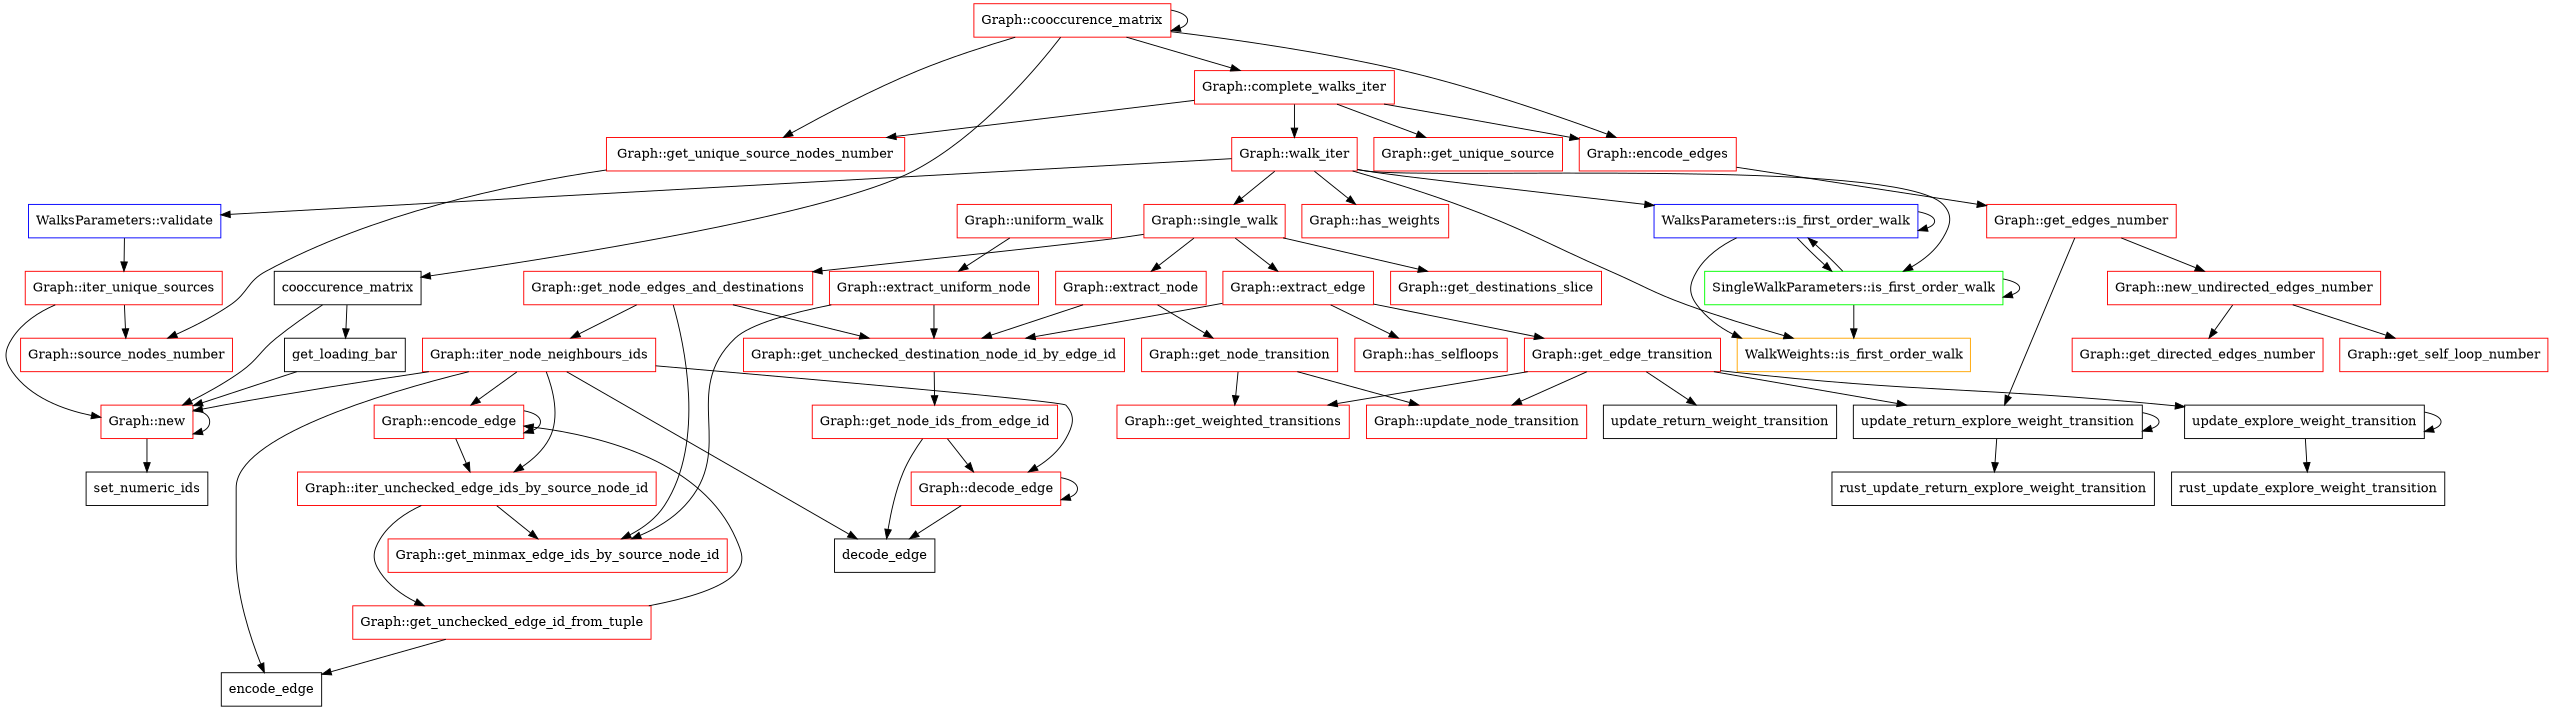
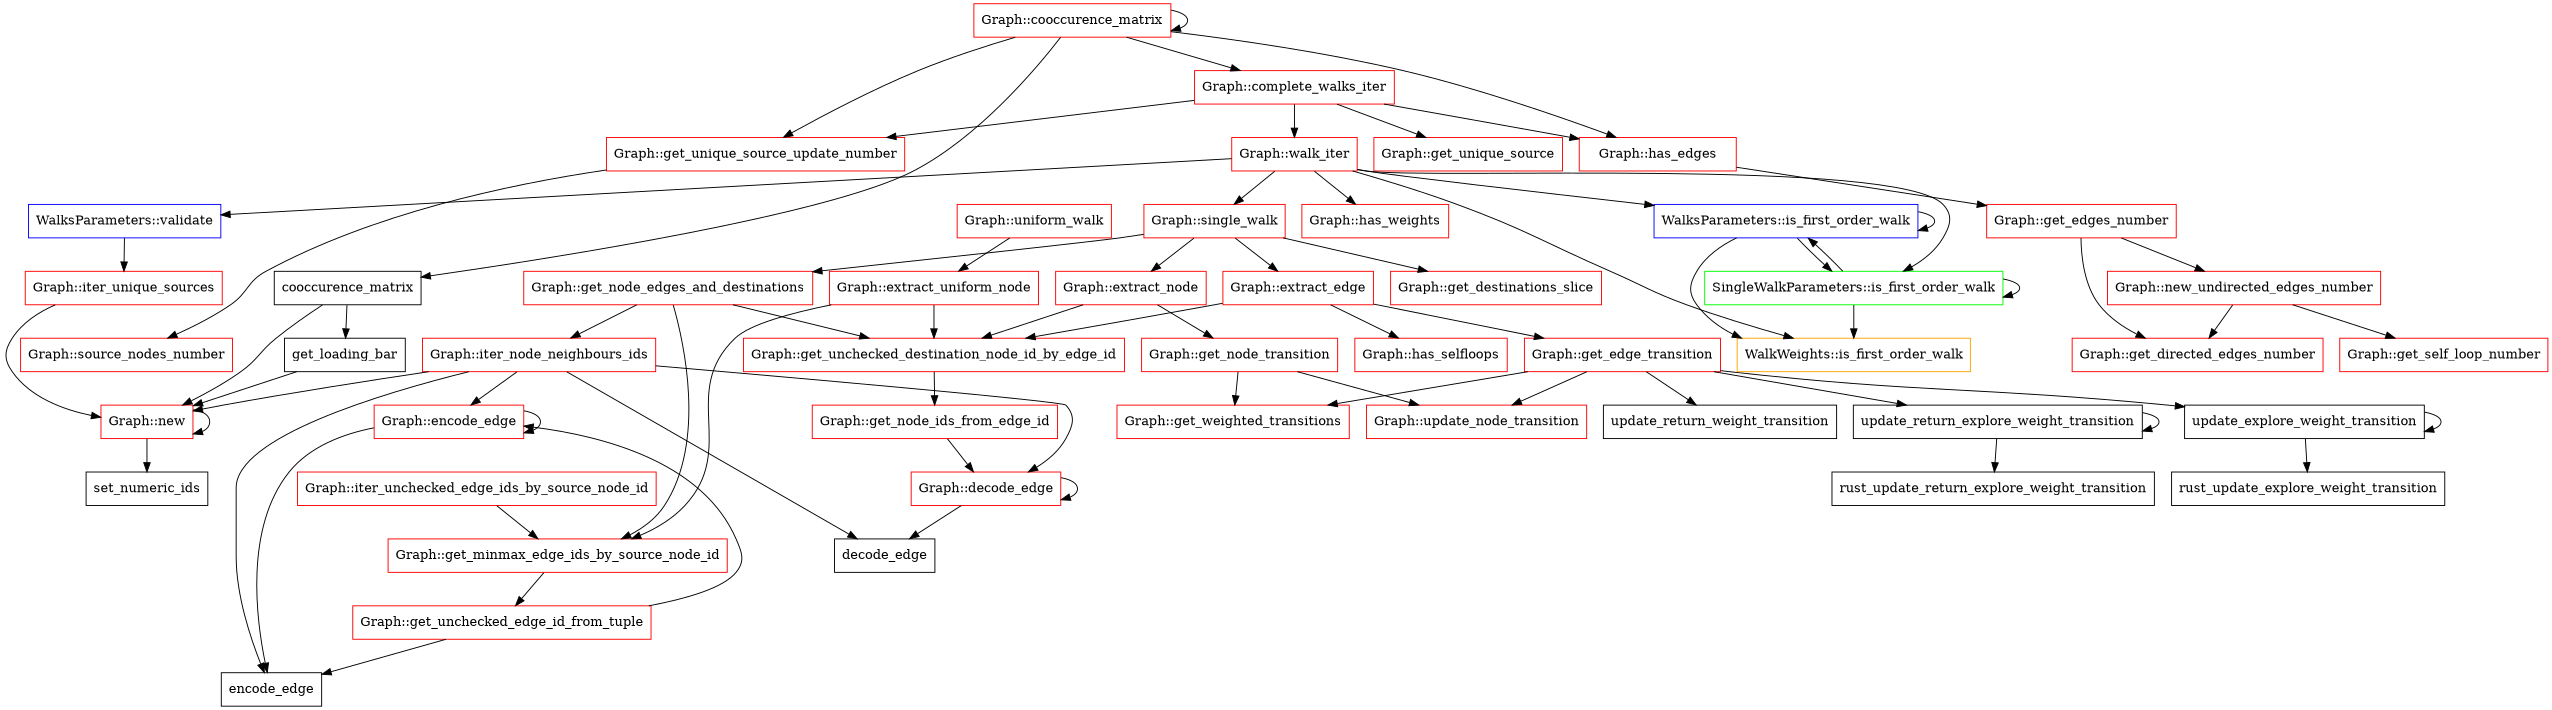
(756, 154) -> (756, 154)
(1658, 154) -> (1658, 154)
(125, 317) -> none
(2041, 317) -> (2093, 295)
(554, 422) -> none
(461, 451) -> (266, 517)
(900, 482) -> none
(375, 552) -> (533, 586)
